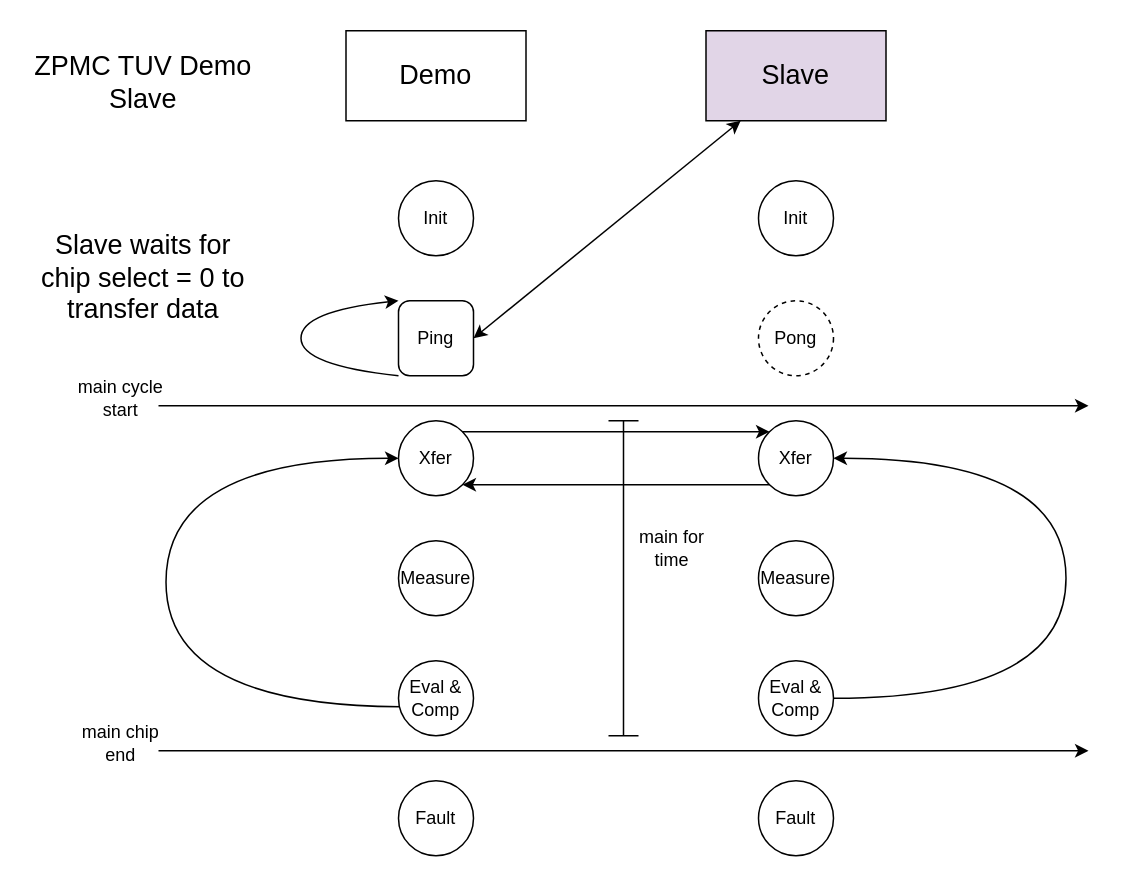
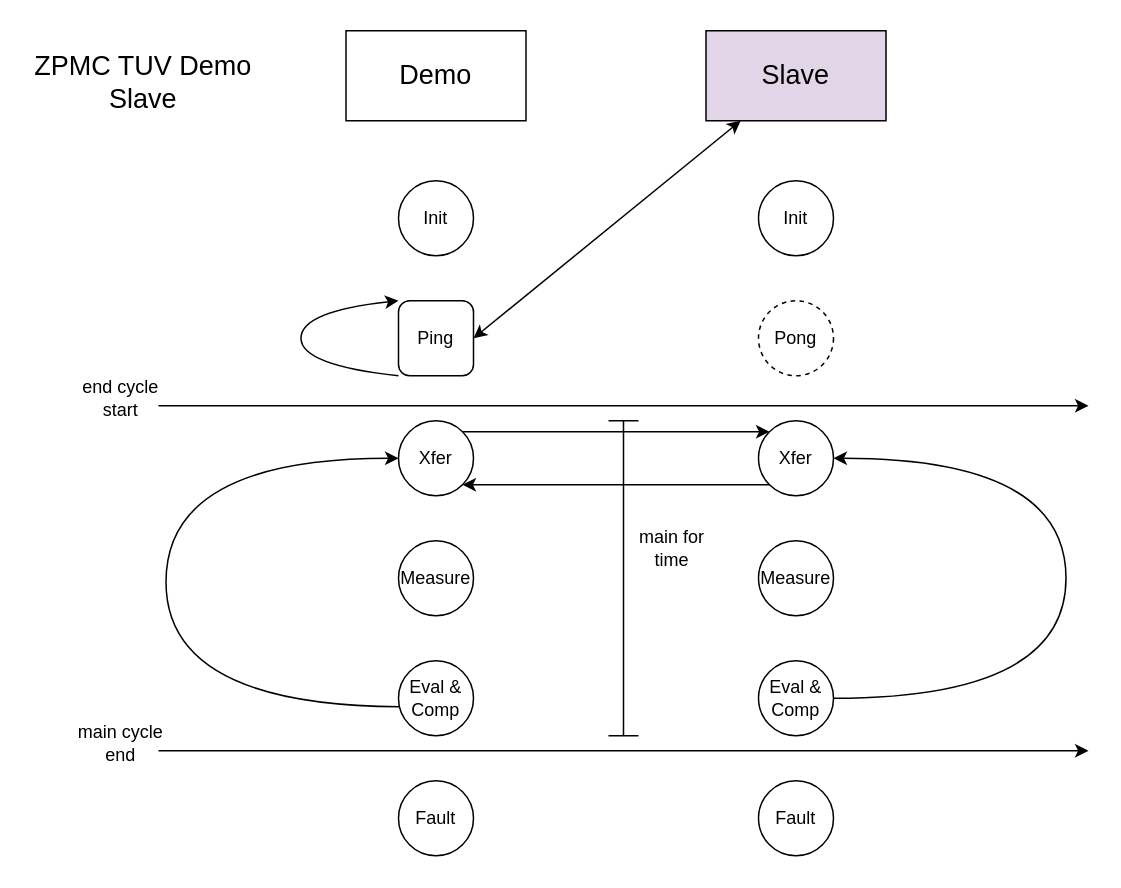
(143, 278) -> none
(121, 398) -> (121, 398)
(121, 743) -> (121, 743)
